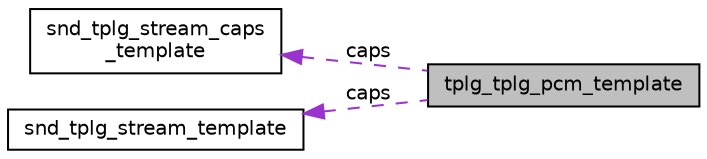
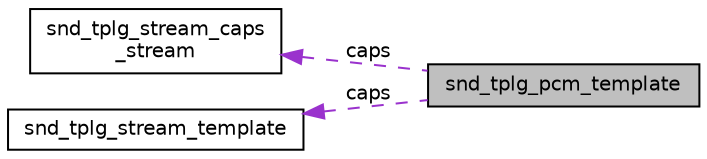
(156, 41) -> (156, 41)
(564, 85) -> (564, 85)
